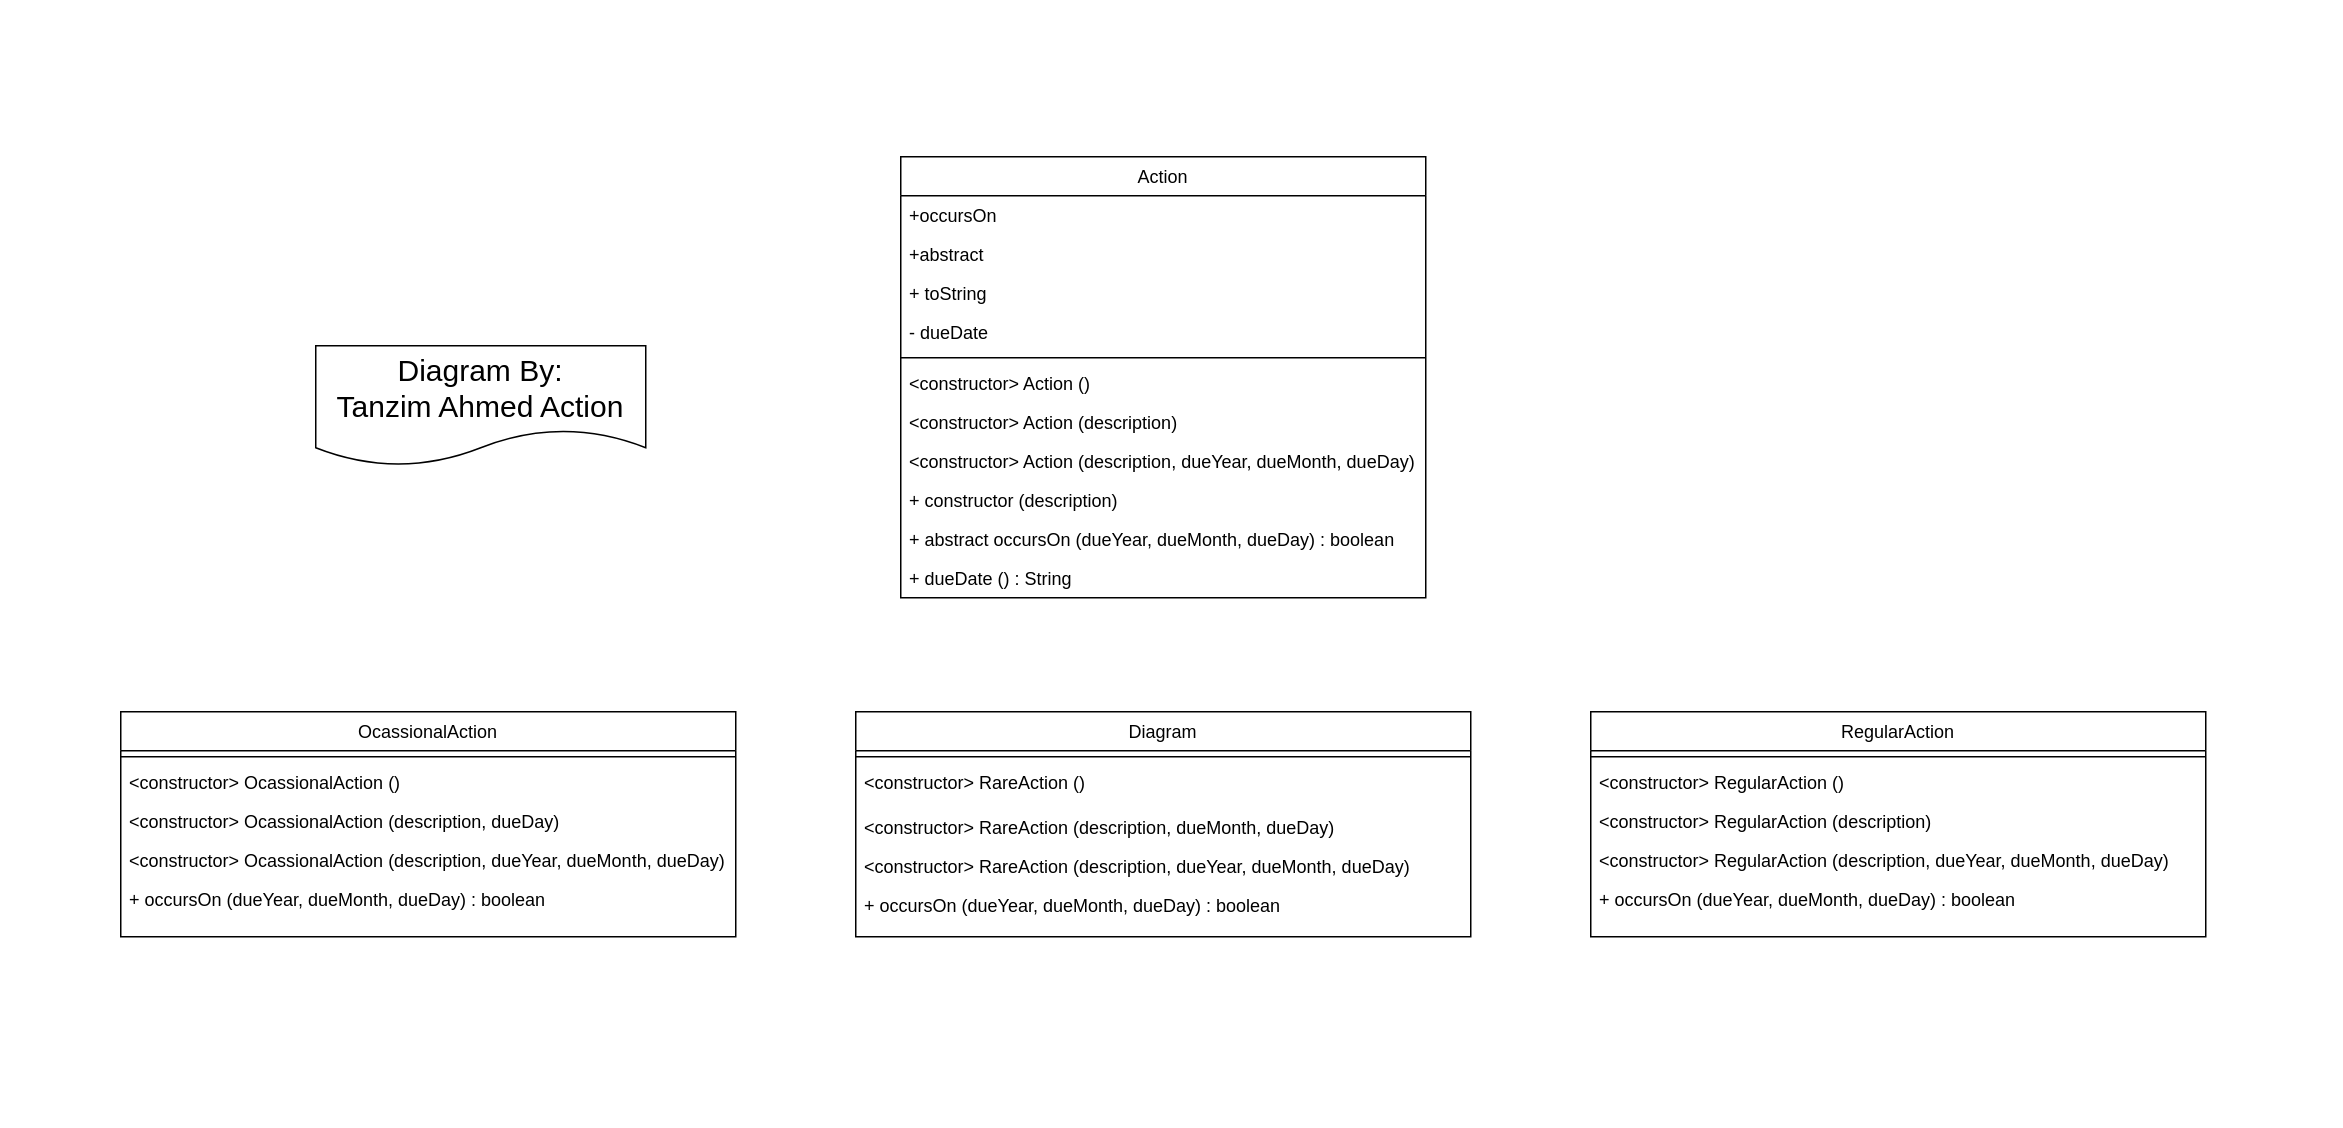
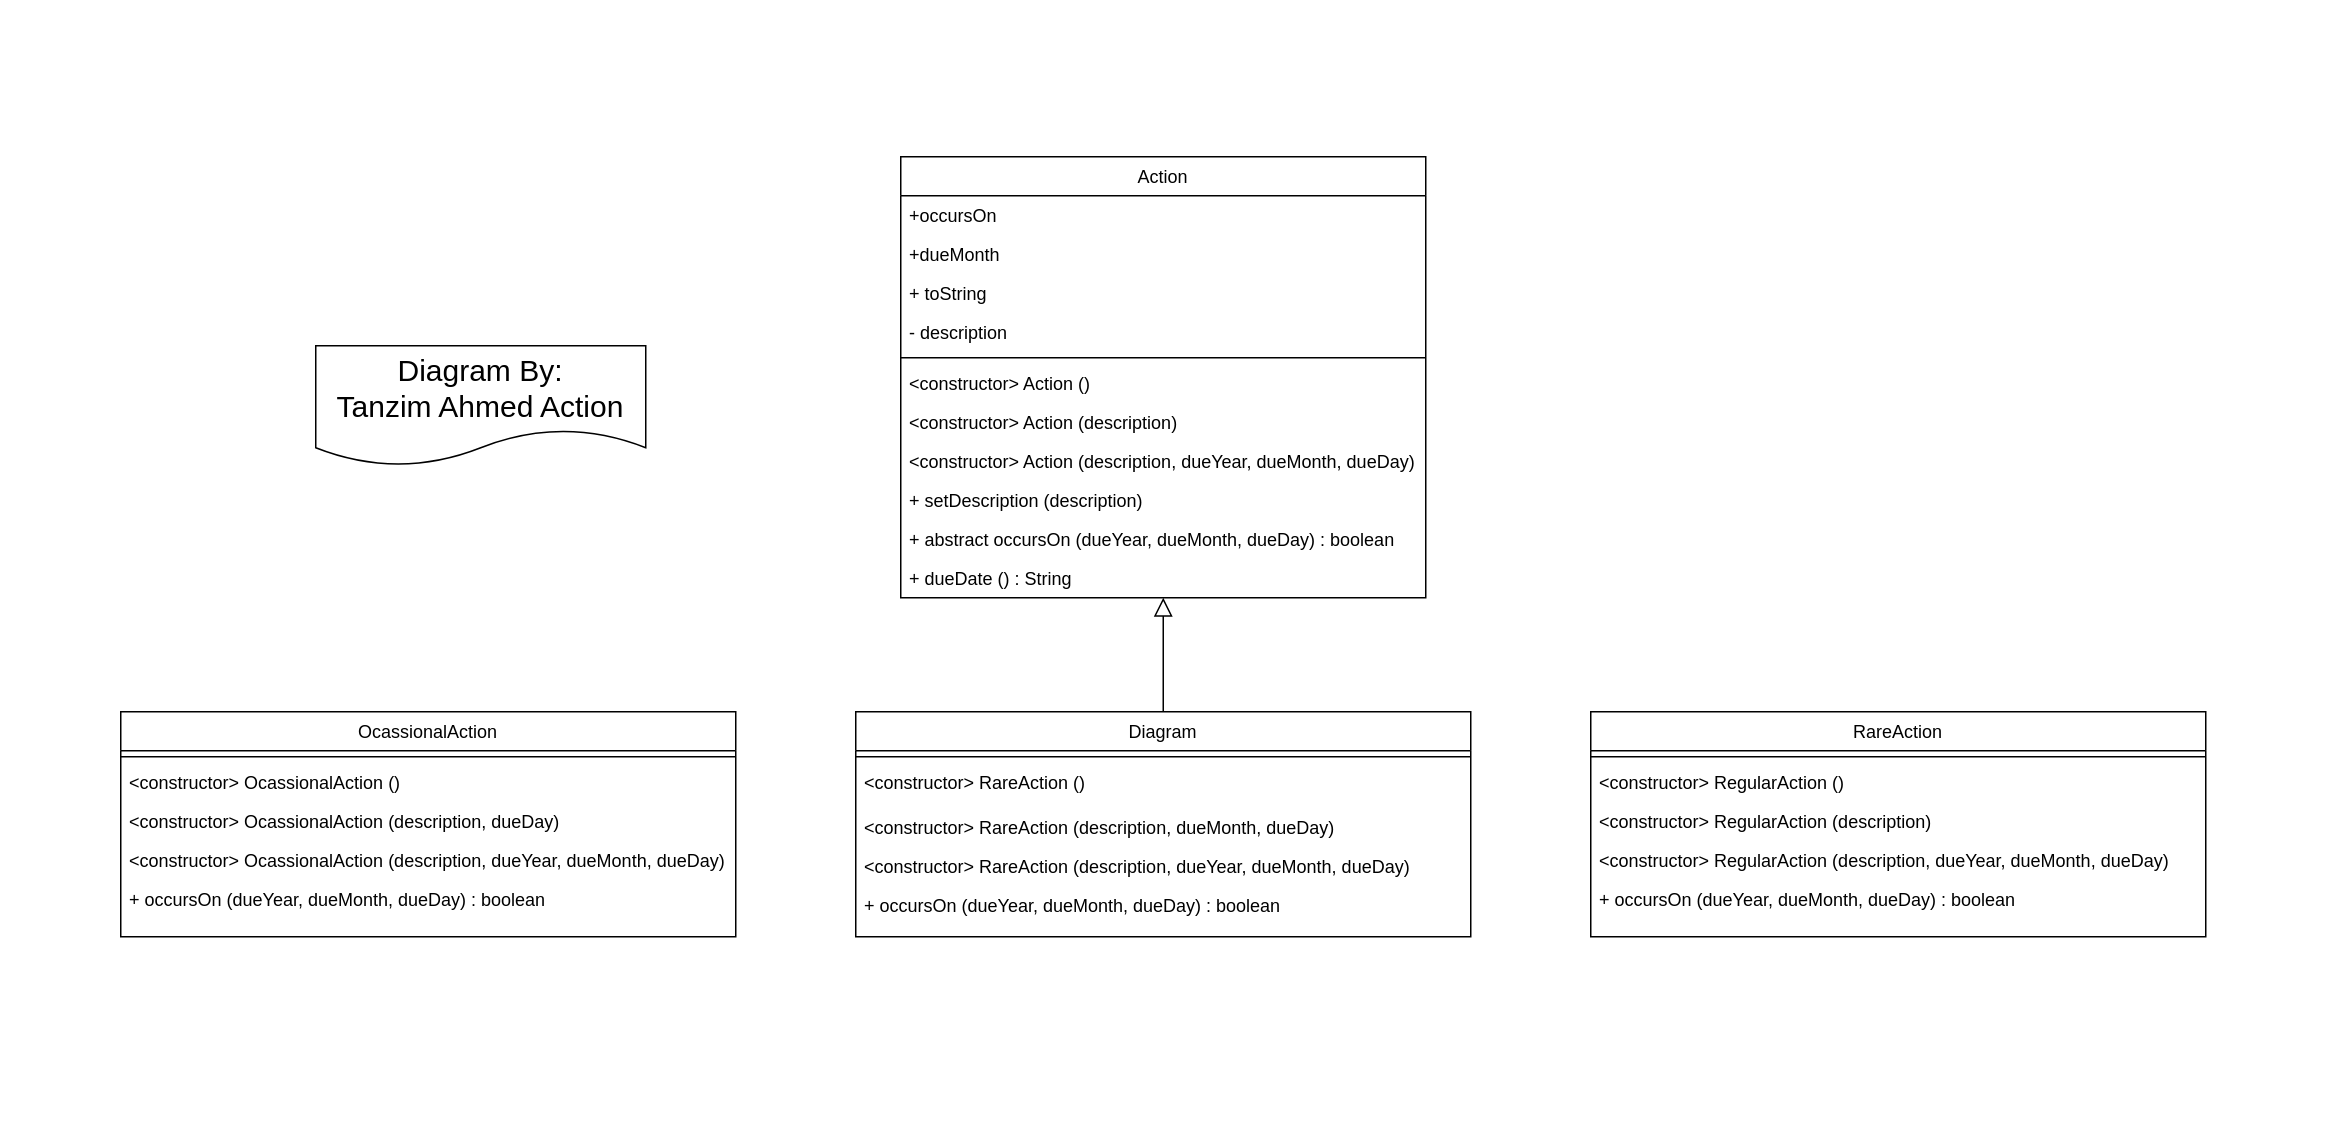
(954, 255) -> (954, 255)
(952, 333) -> (968, 333)
(1038, 501) -> (1049, 501)
none -> (1163, 665)
(1898, 732) -> (1898, 732)
